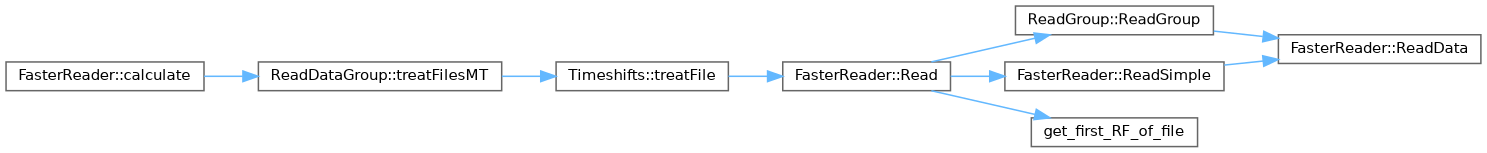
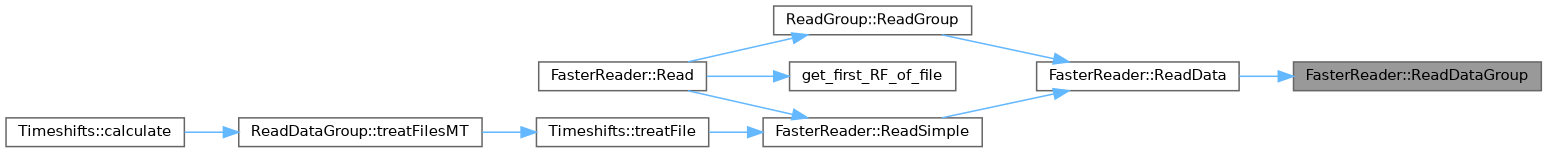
(105, 76) -> (95, 132)
(748, 76) -> (728, 132)
none -> (1417, 76)
